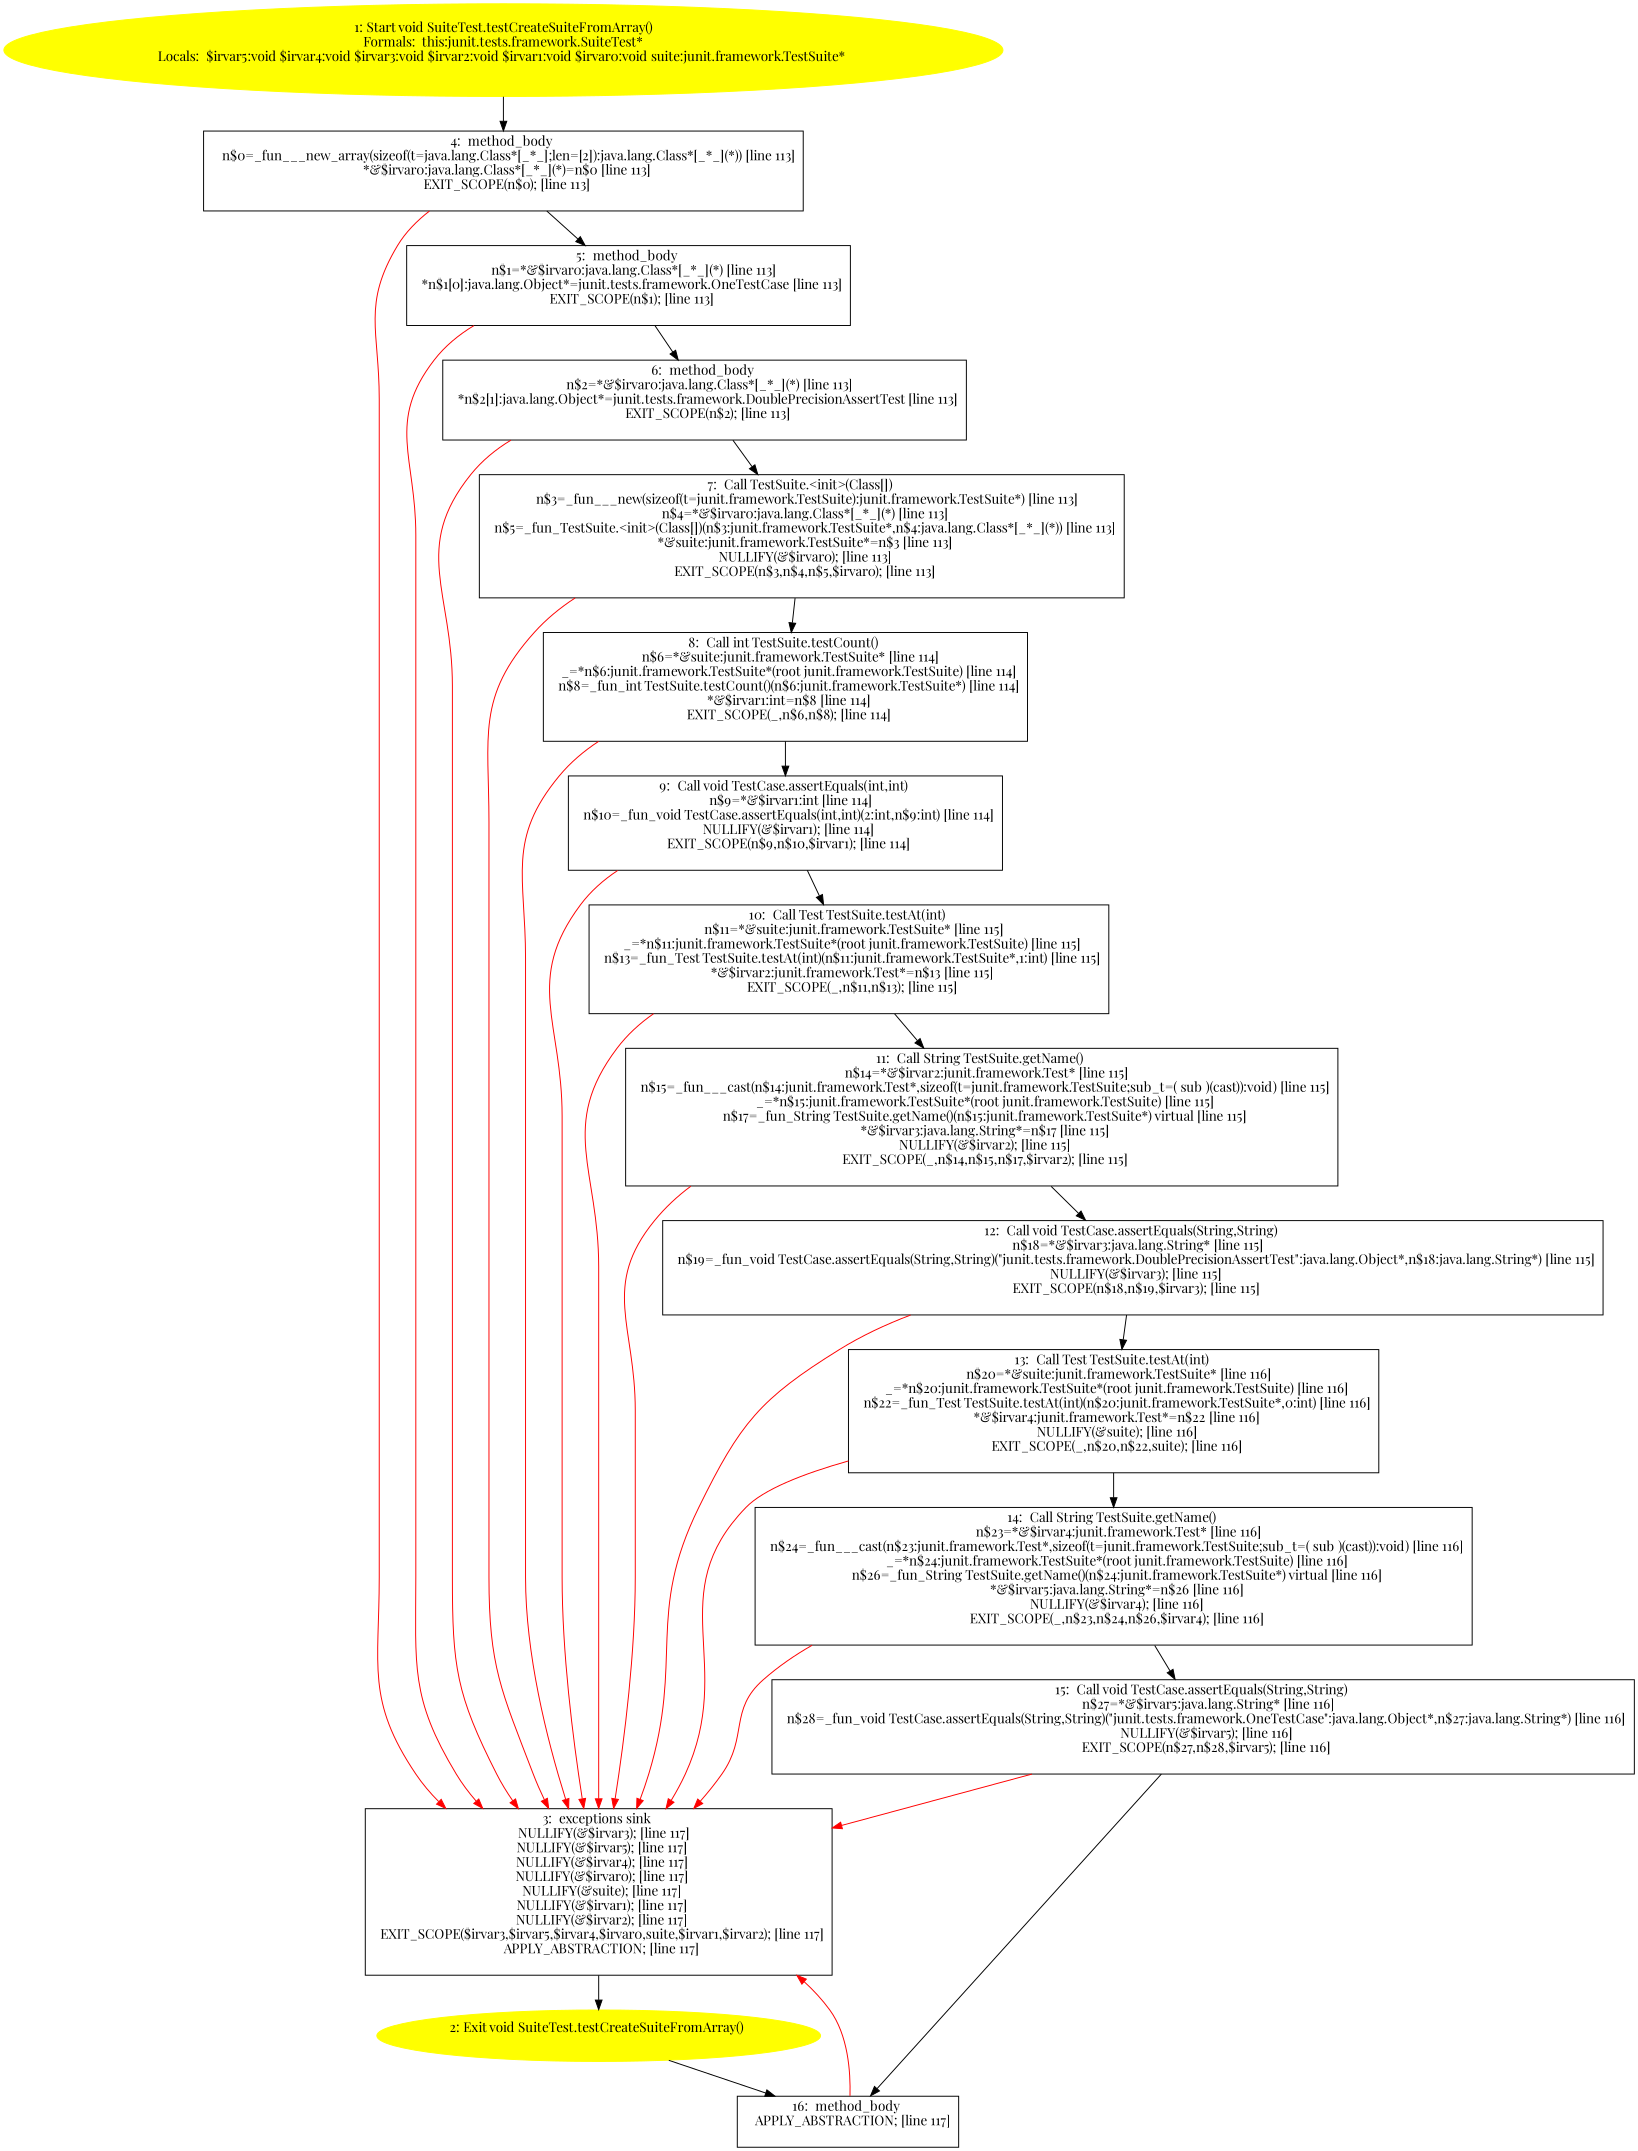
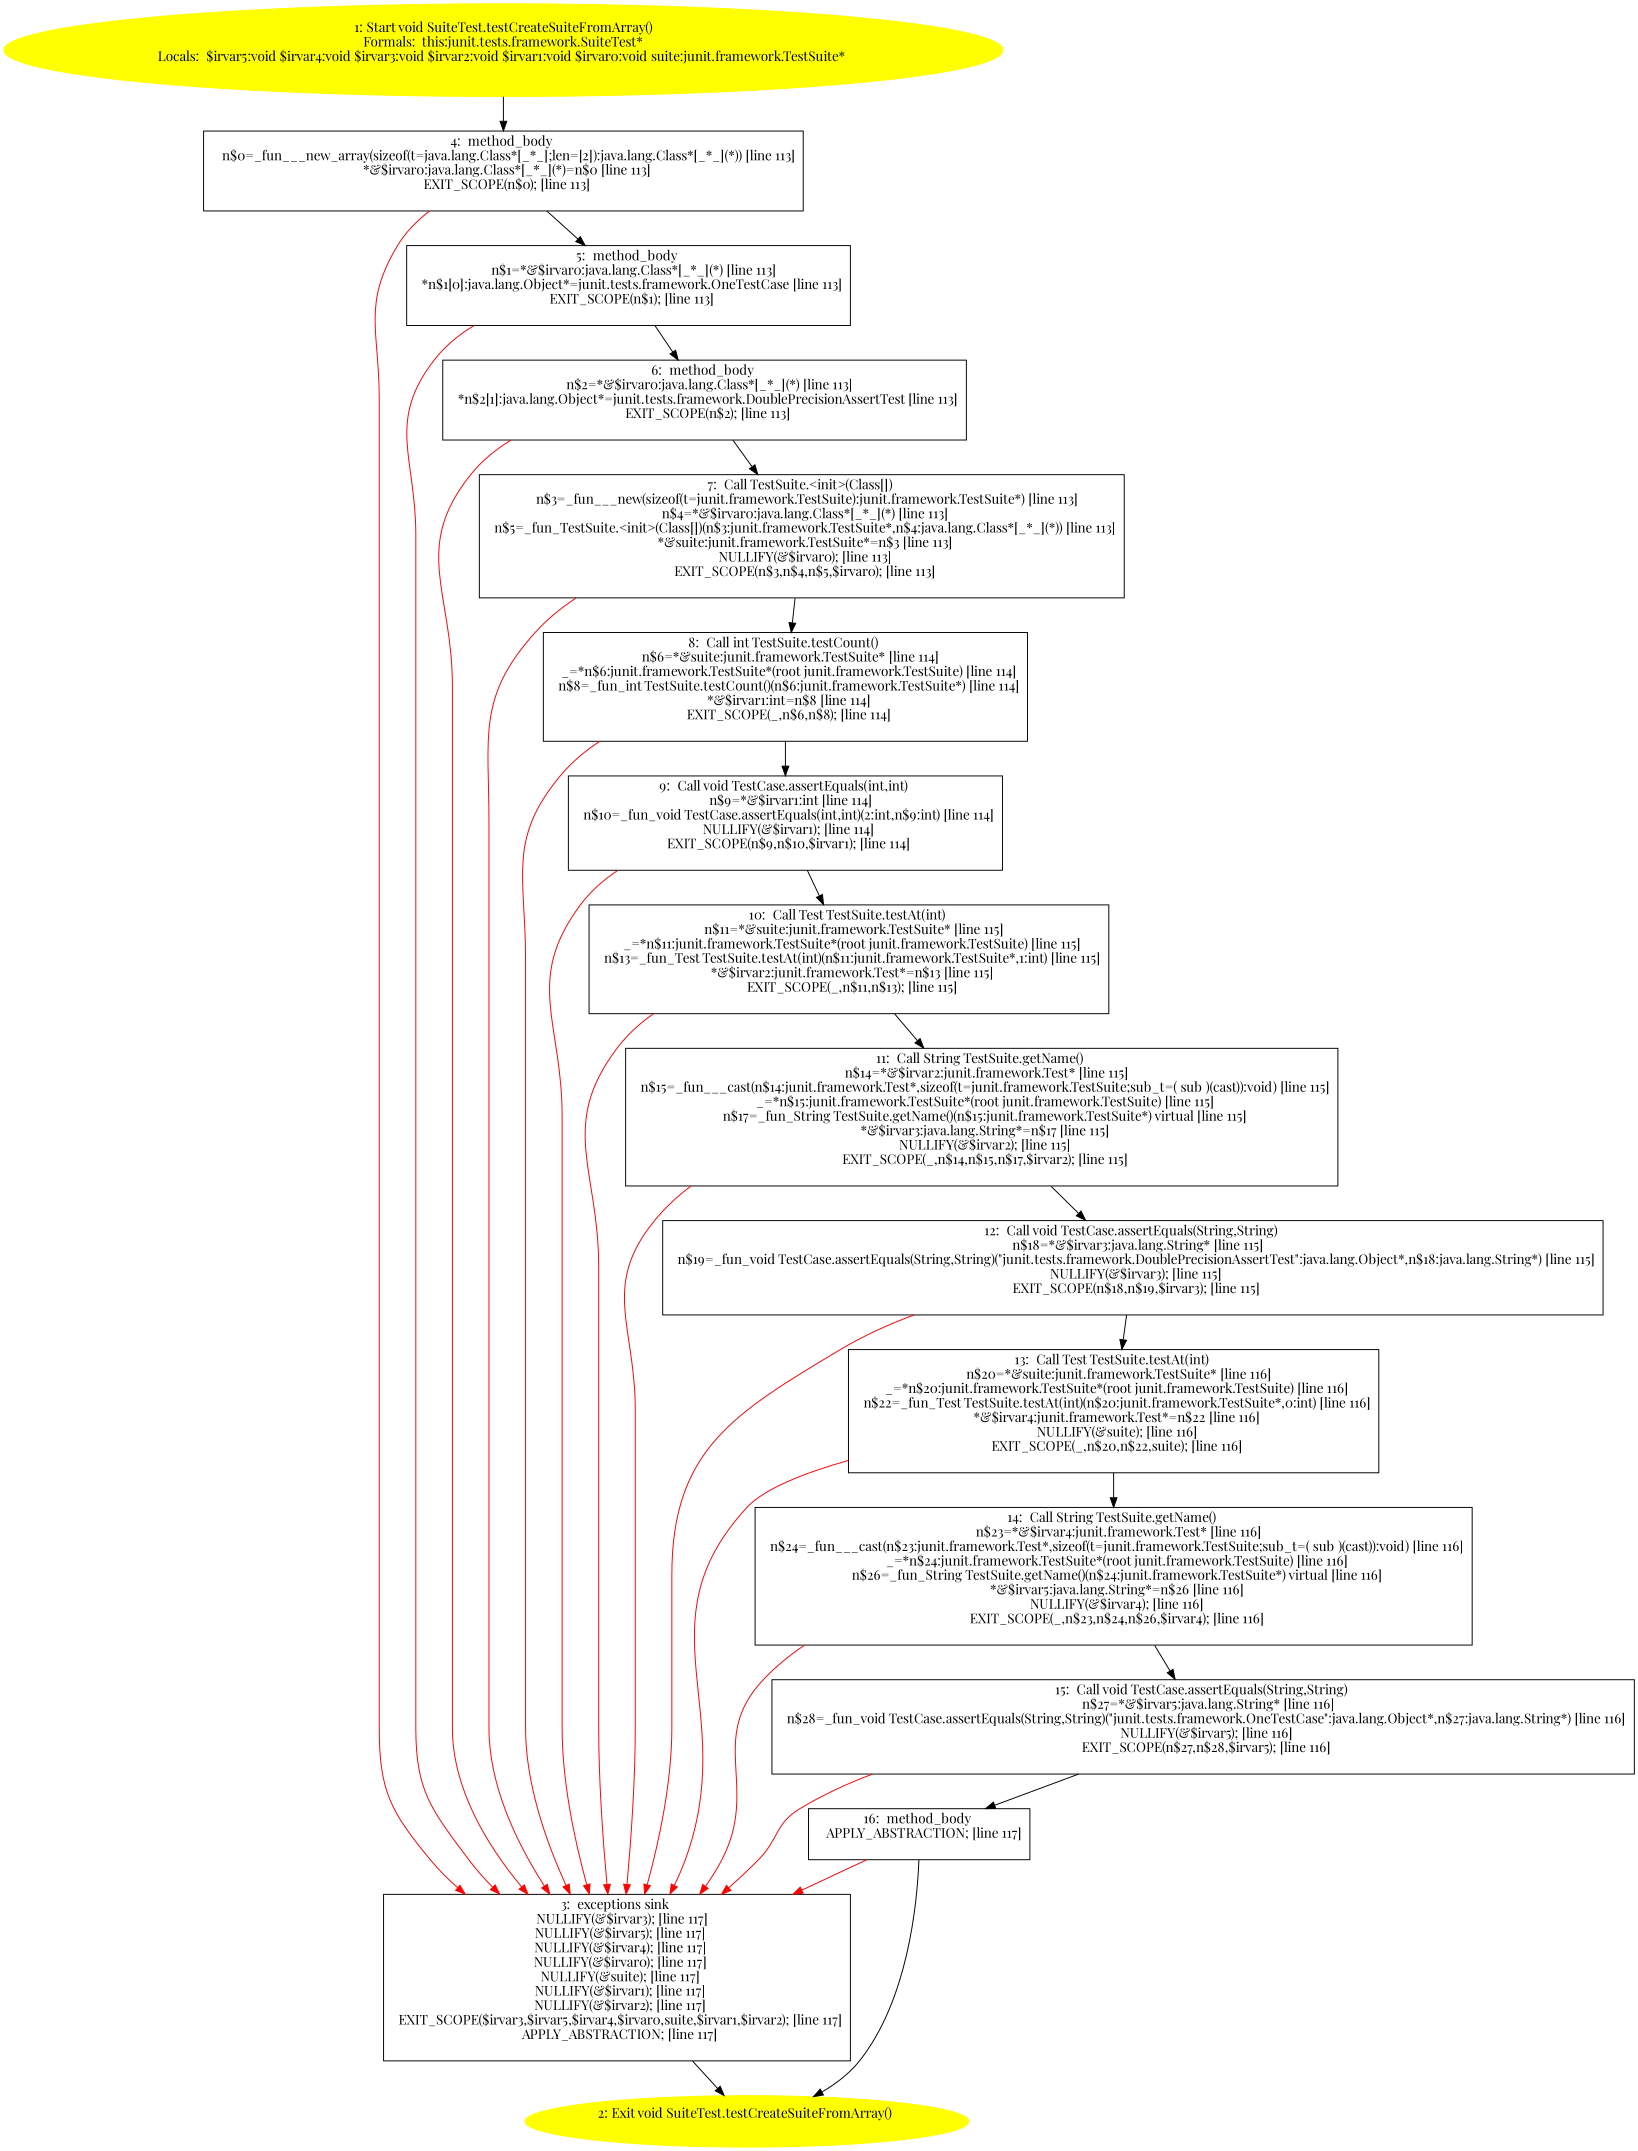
(717, 2077) -> (897, 1988)
